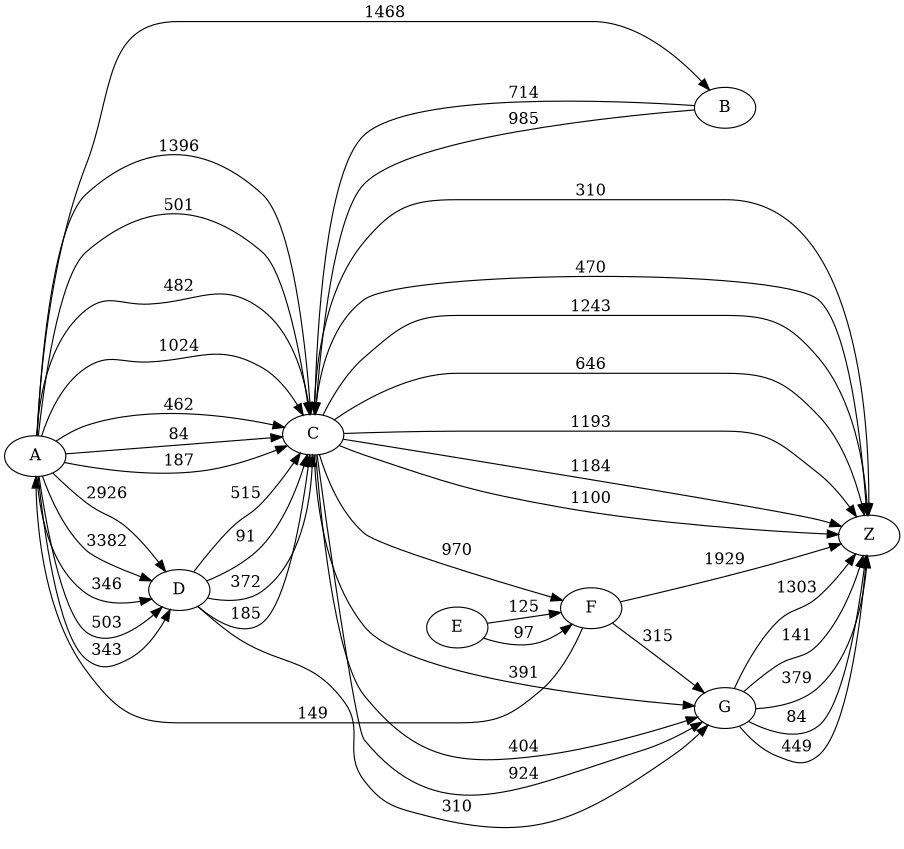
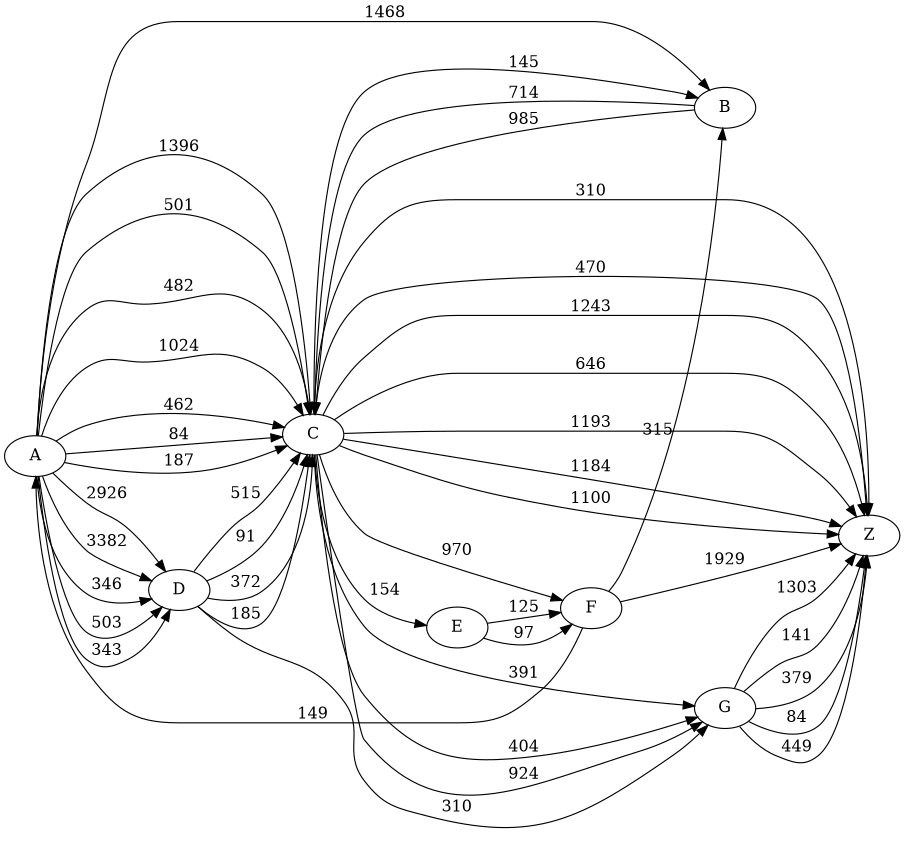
none -> (364, 93)
none -> (339, 563)
(654, 654) -> (685, 383)
